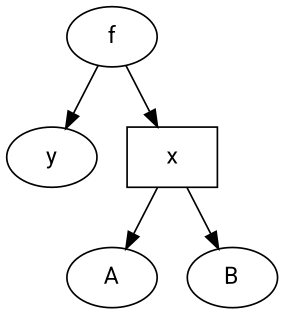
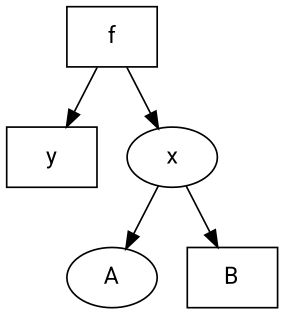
(112, 37) -> (112, 37)
(52, 157) -> (52, 157)
(172, 157) -> (172, 157)
(232, 278) -> (232, 278)
